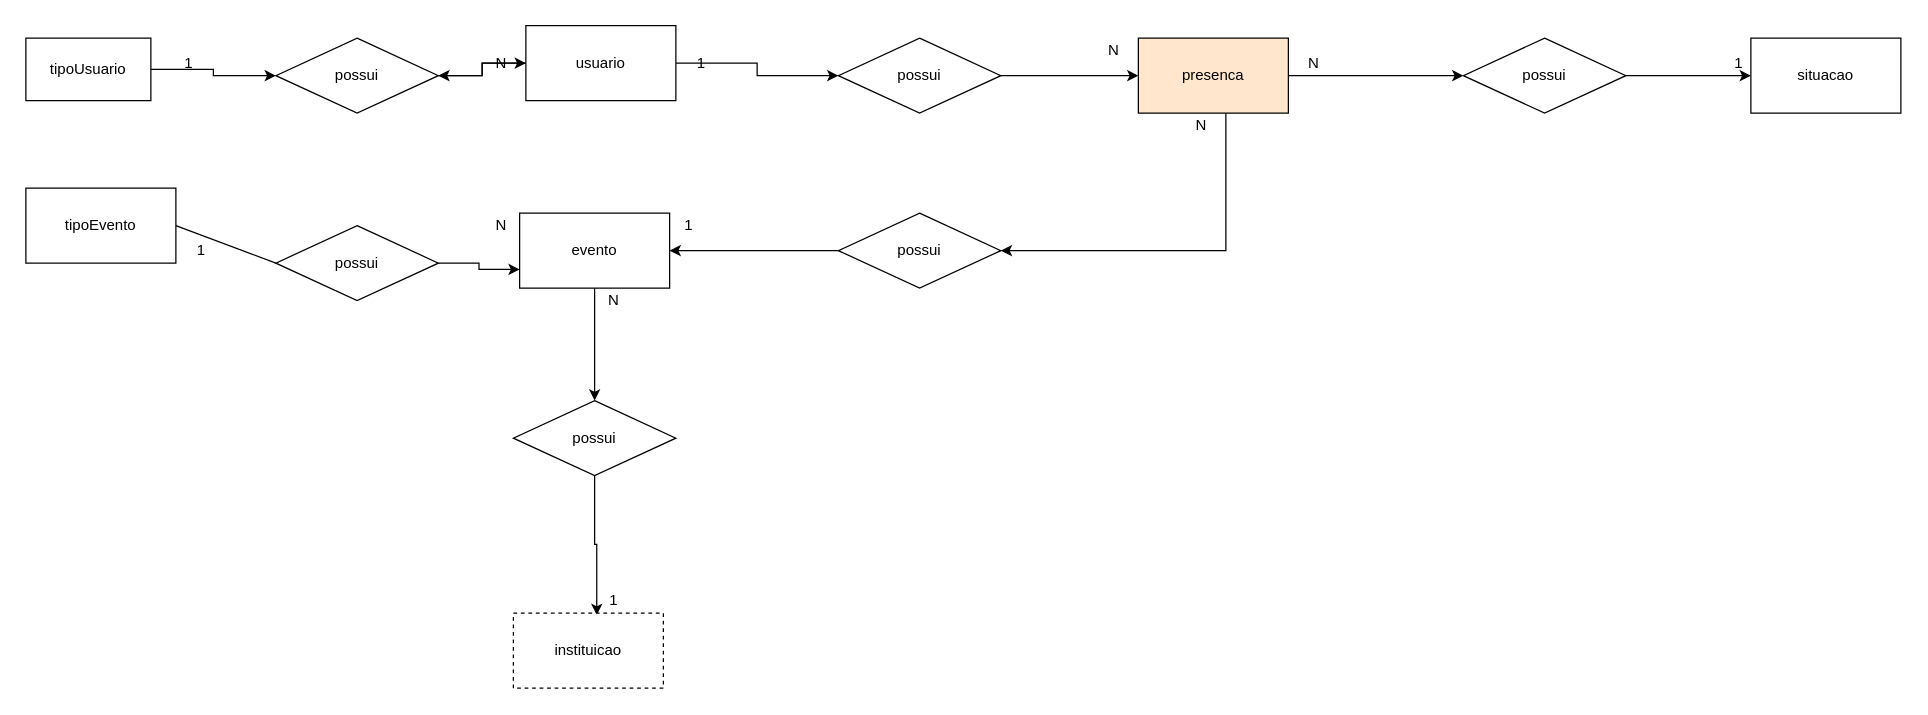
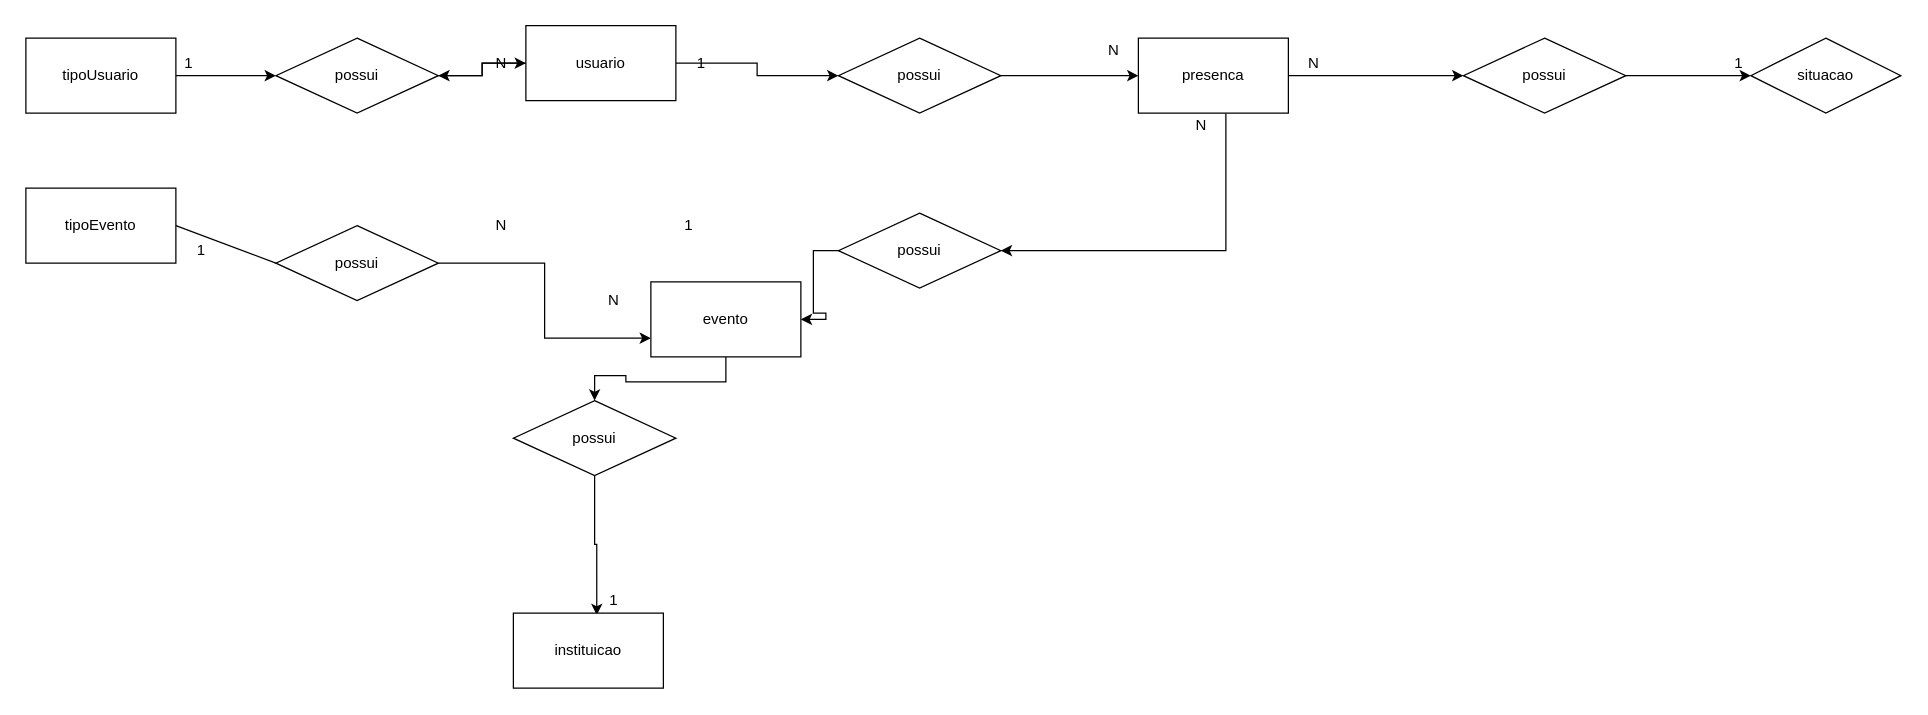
(88, 69) -> (101, 76)
(1213, 76) -> (1213, 76)
(1826, 76) -> (1826, 76)
(594, 251) -> (726, 319)
(588, 651) -> (588, 651)
